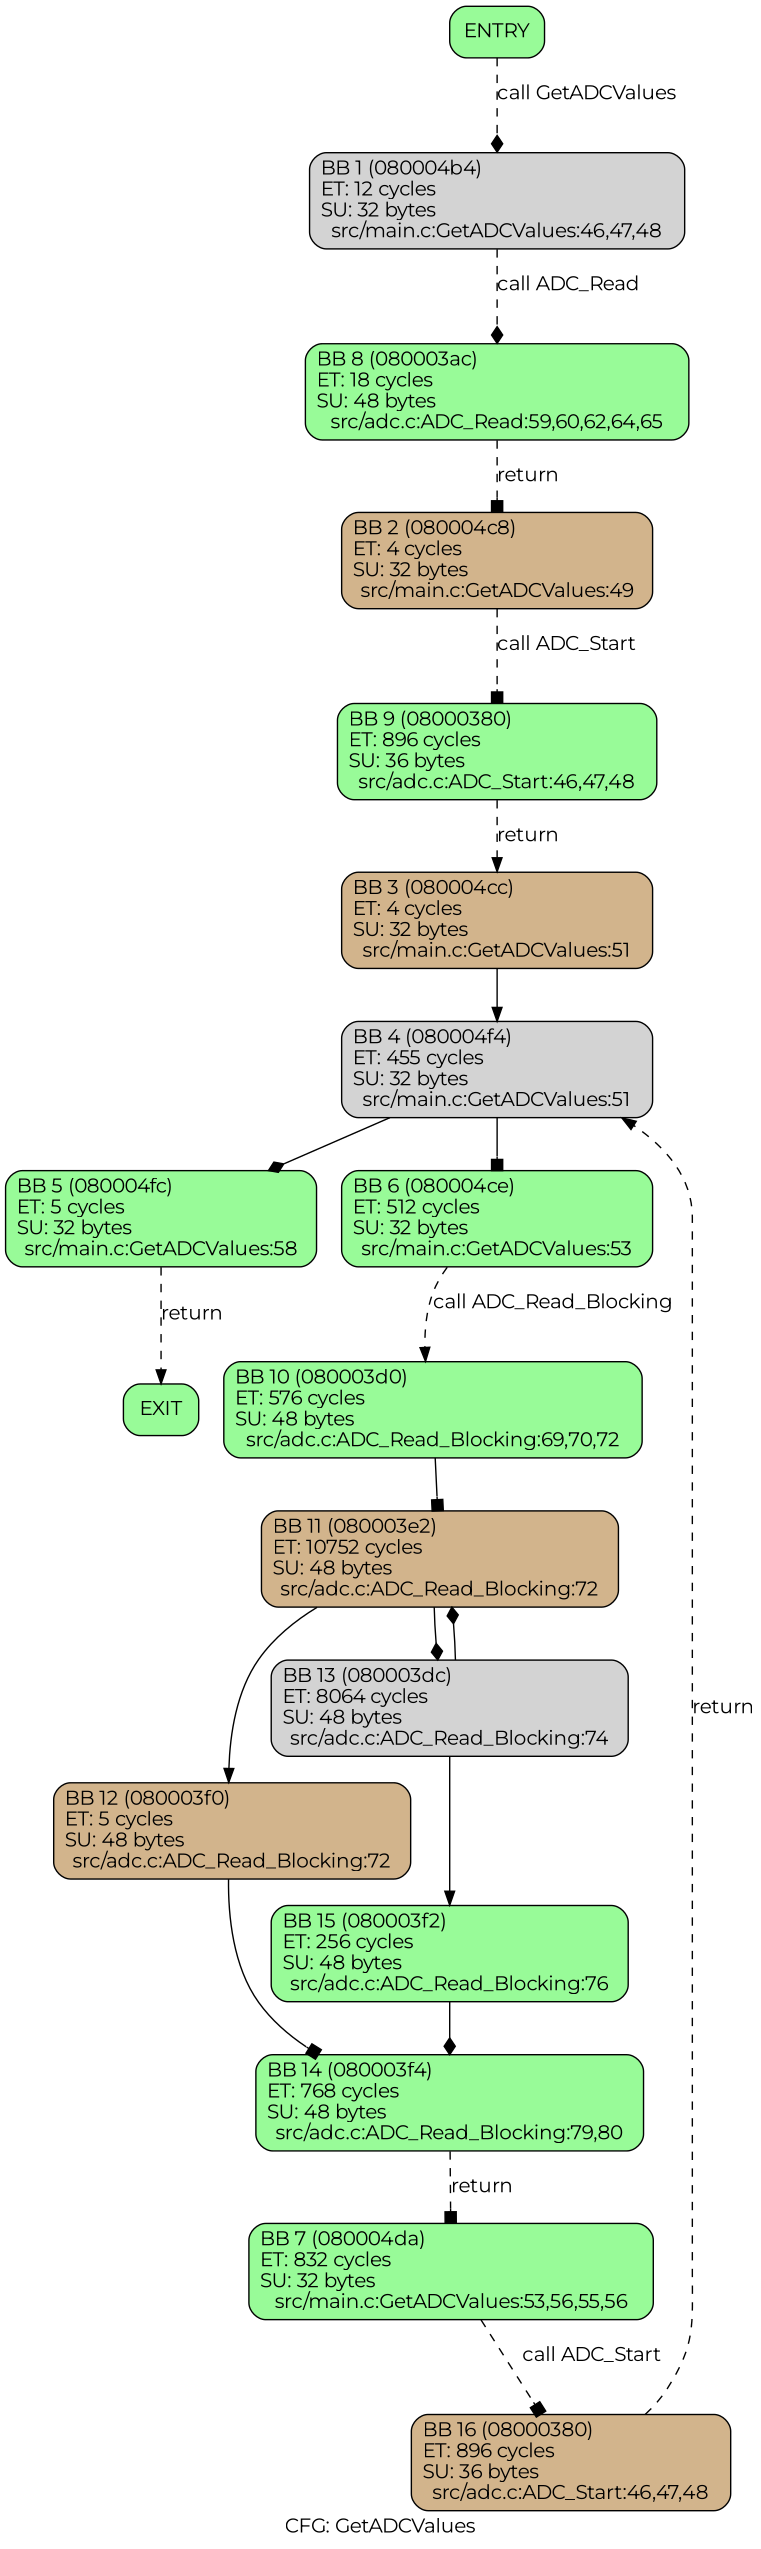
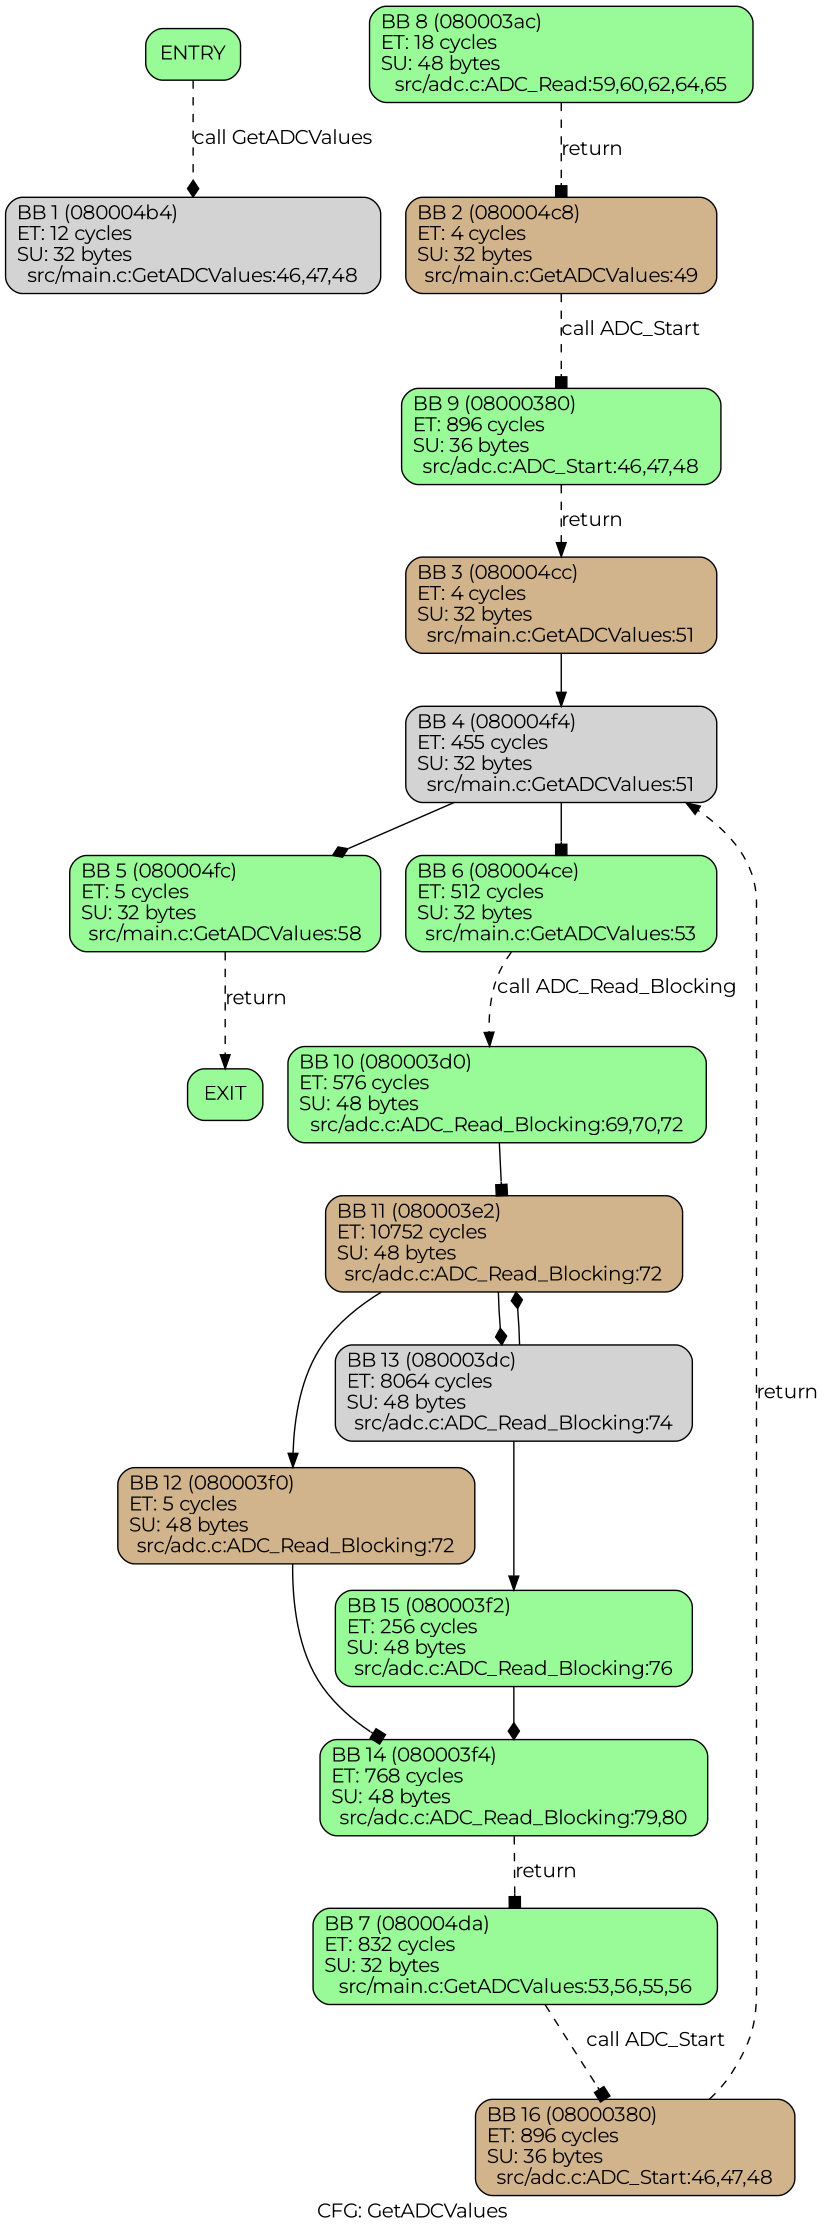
(497, 288) -> none
